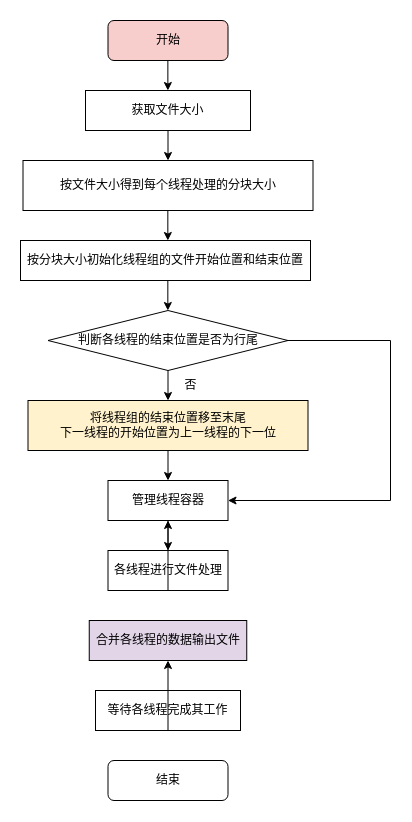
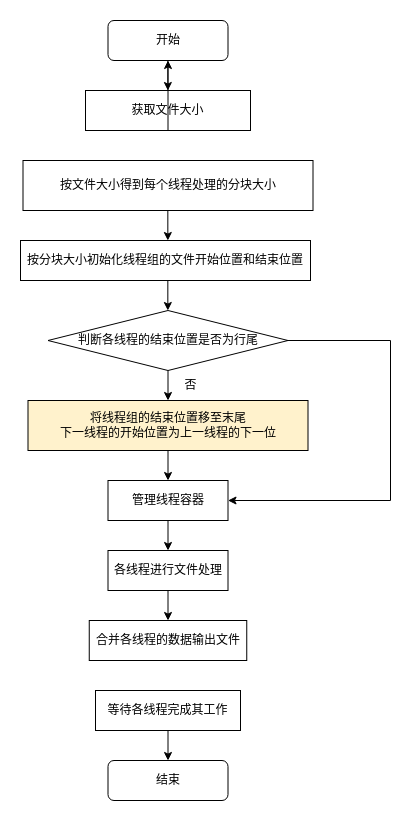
(168, 41) -> (168, 41)
(168, 142) -> (168, 109)
(168, 569) -> (168, 602)
(168, 641) -> (168, 641)
(168, 699) -> (168, 742)
